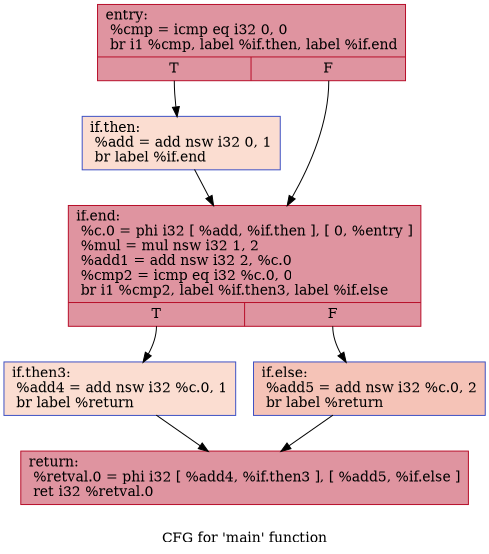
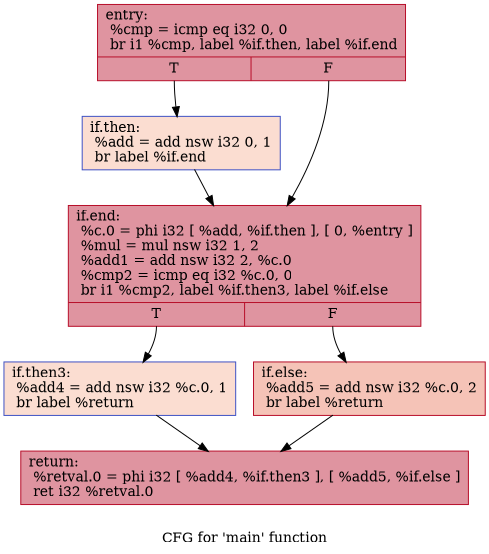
(369, 389) -> (369, 389)
